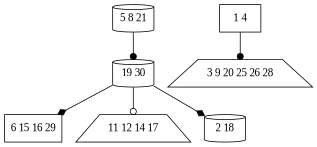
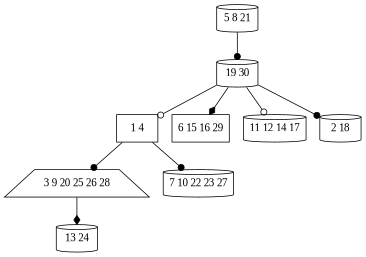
(175, 99) -> (286, 99)
none -> (190, 99)
(133, 128) -> (275, 128)
none -> (198, 183)
none -> (77, 238)
